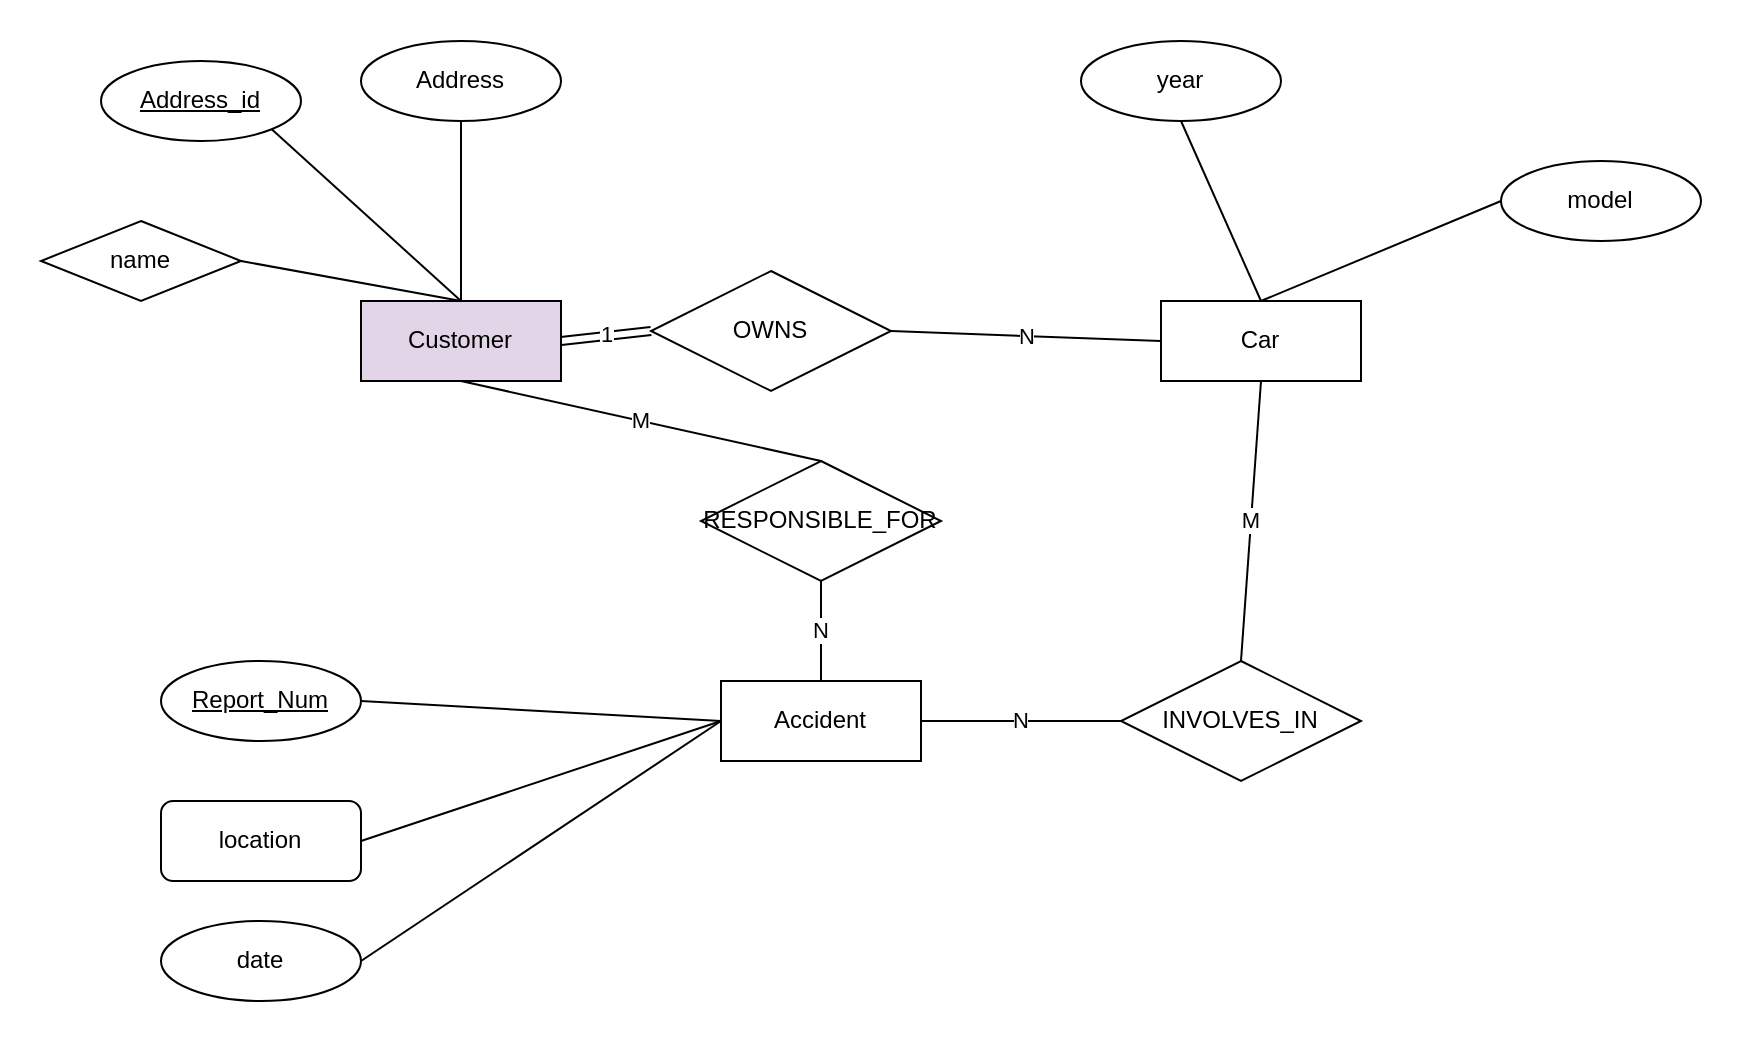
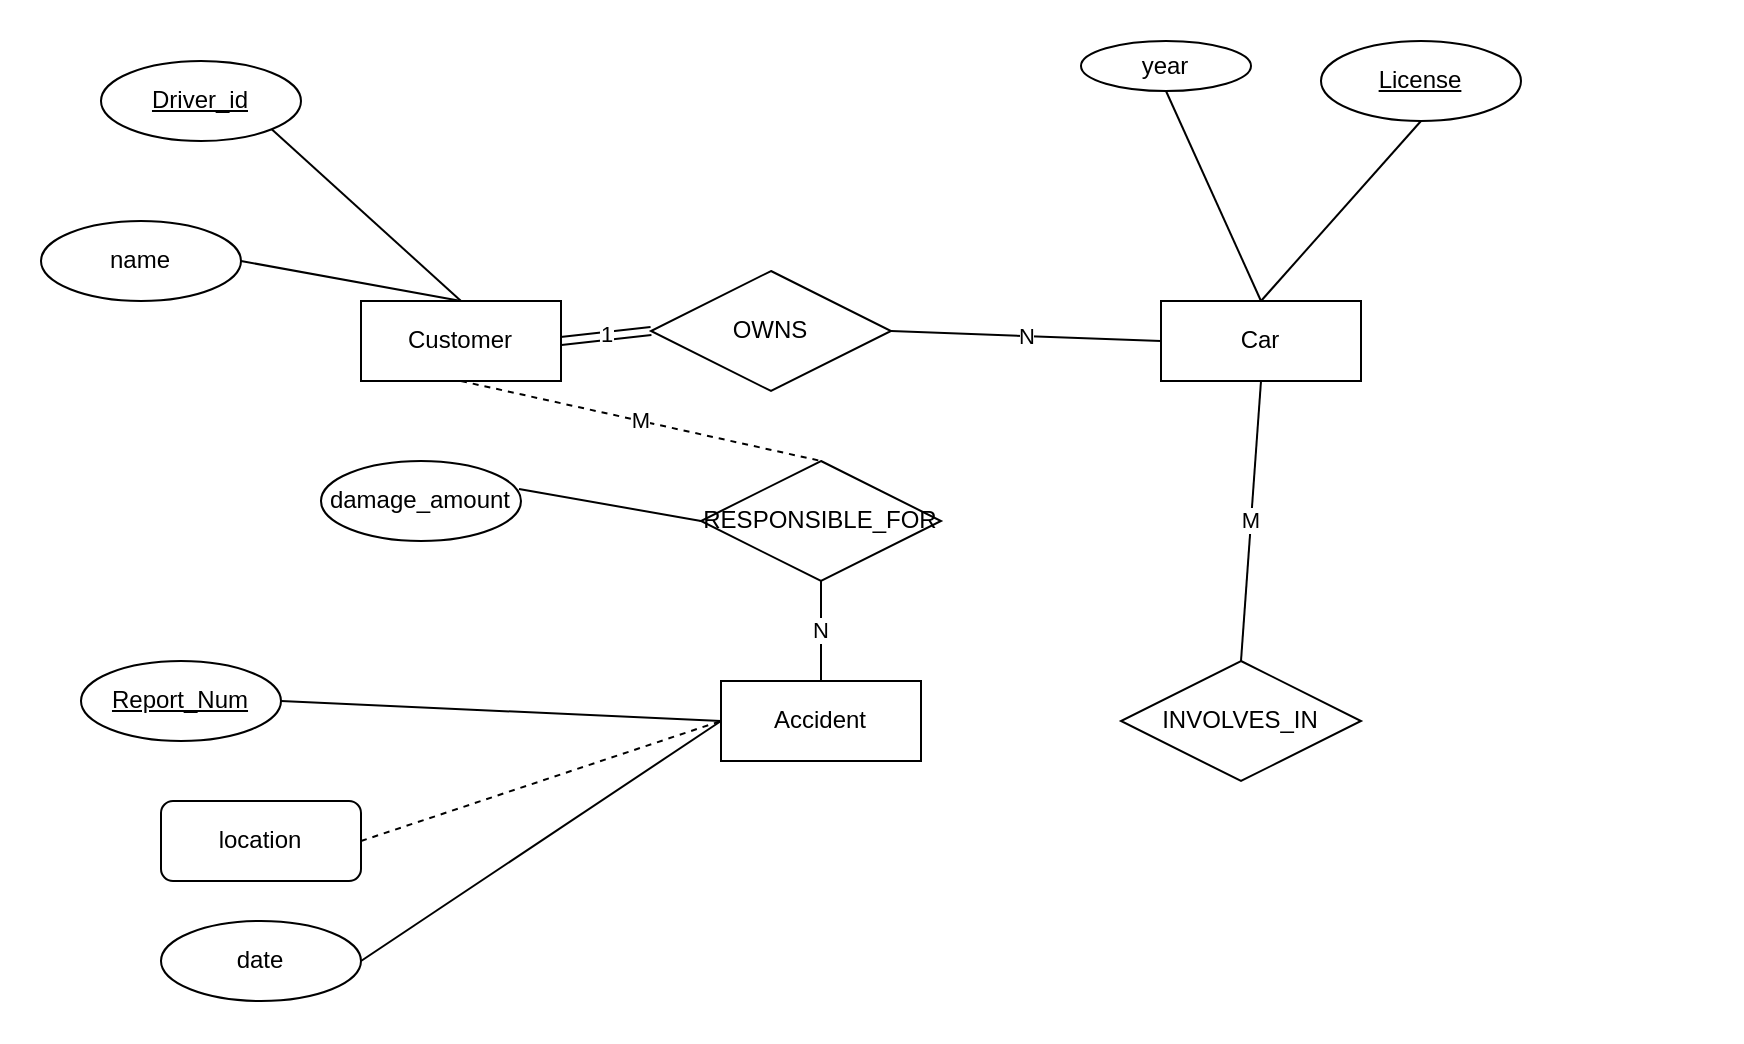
(461, 81) -> none
(1181, 81) -> (1166, 66)
none -> (1421, 81)
(201, 101) -> (201, 101)
(1601, 201) -> none
(461, 209) -> none
none -> (1342, 210)
(1384, 250) -> none
(141, 261) -> (141, 261)
(461, 341) -> (461, 341)
(736, 442) -> (736, 442)
none -> (421, 501)
none -> (610, 505)
(261, 701) -> (181, 701)
(1021, 721) -> none
(537, 782) -> (537, 782)
